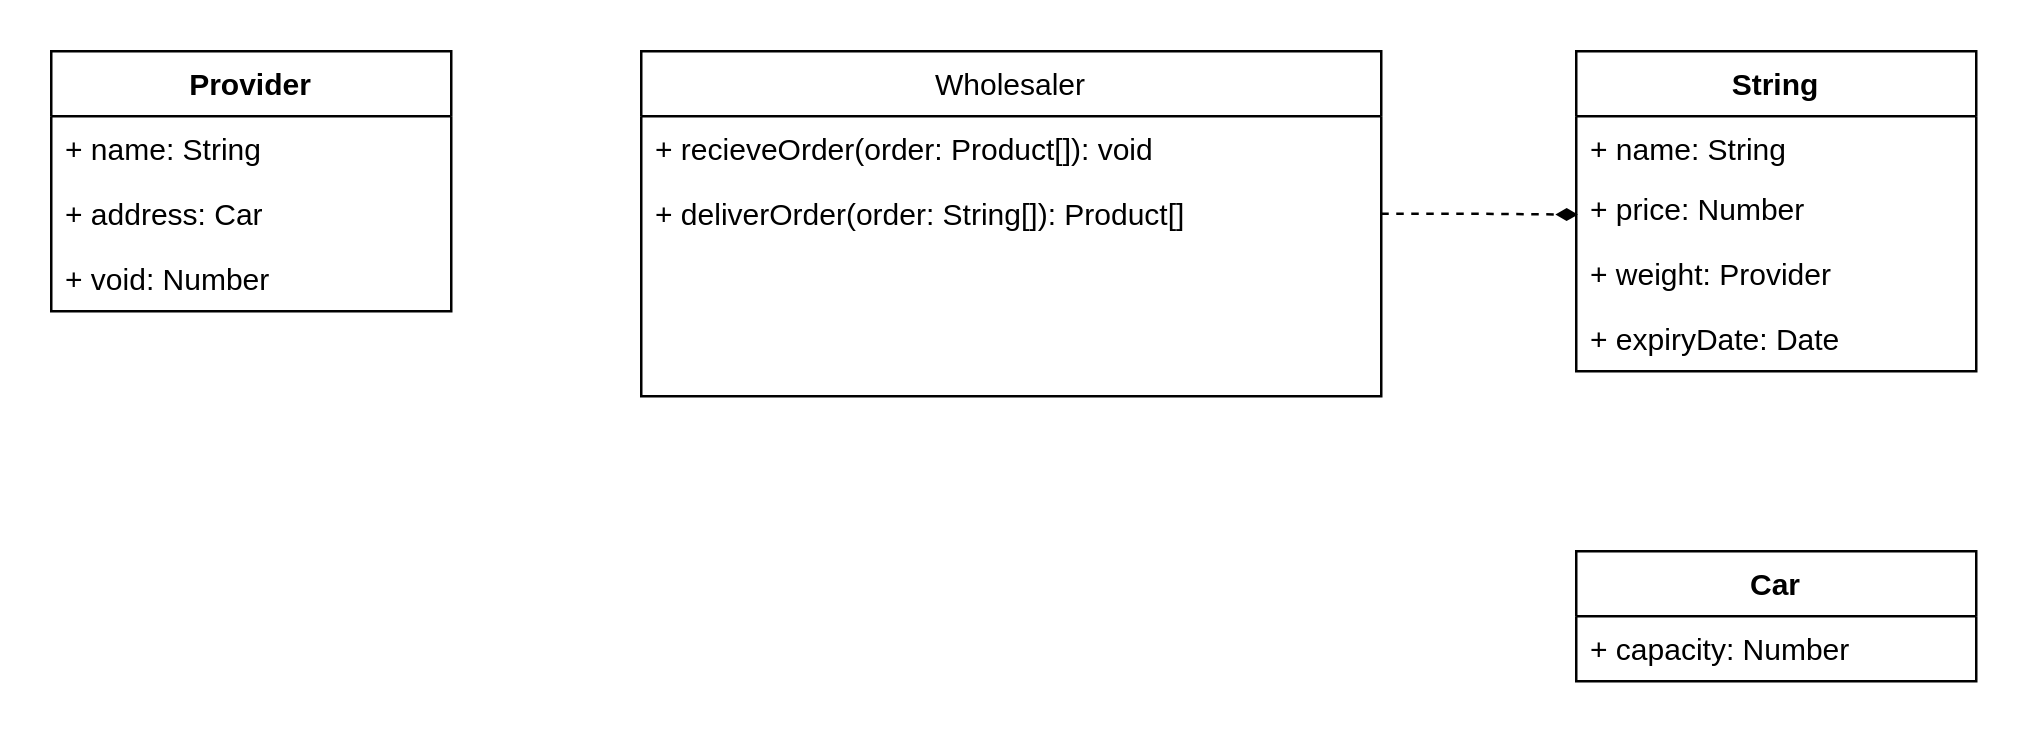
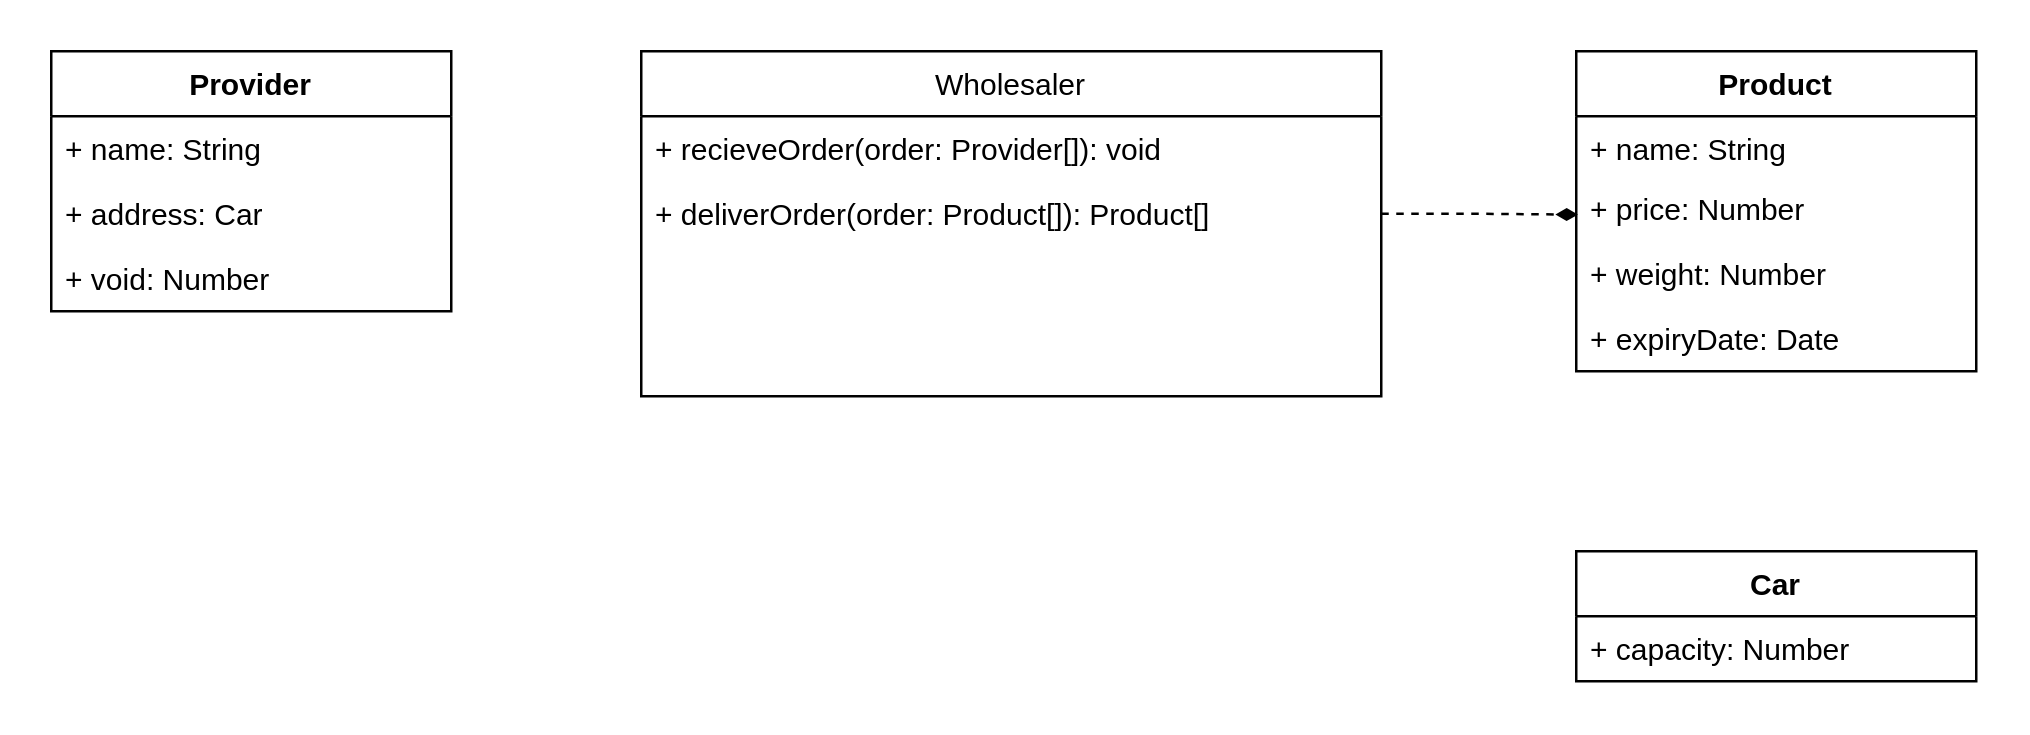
(1775, 85) -> (1775, 85)
(947, 150) -> (951, 150)
(977, 215) -> (989, 215)
(1722, 275) -> (1709, 275)
